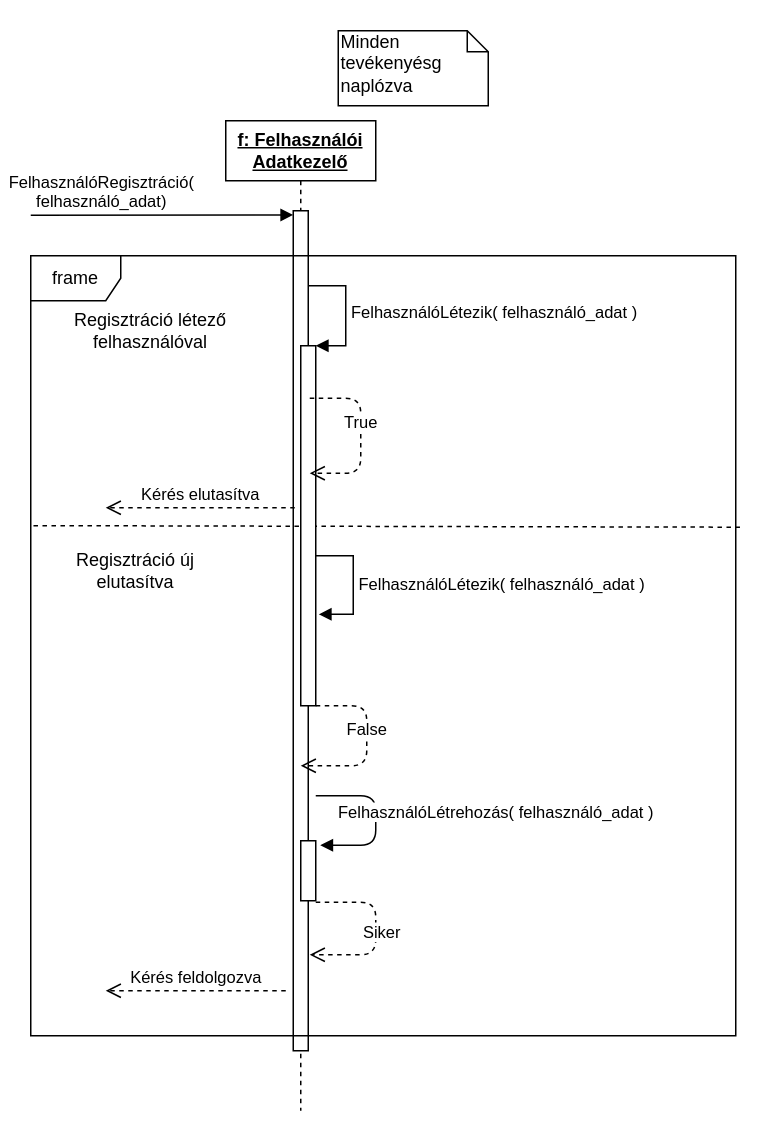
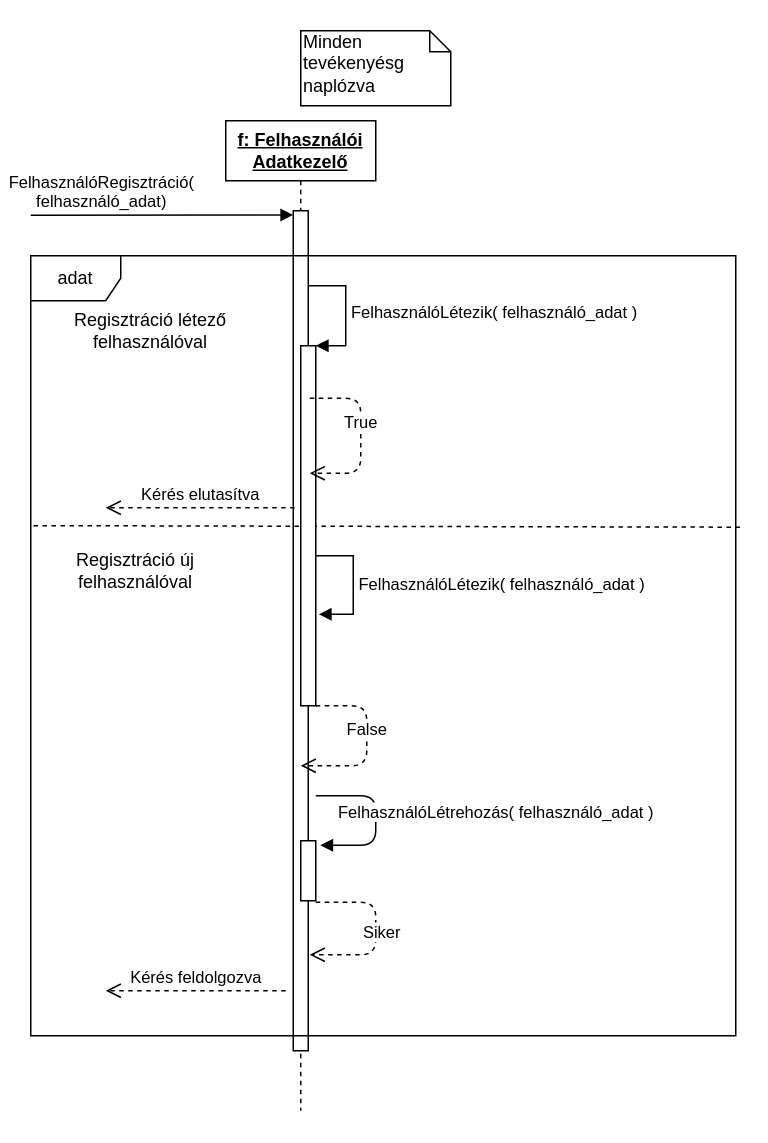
(413, 68) -> (376, 68)
(76, 278) -> (76, 278)
(136, 571) -> (136, 571)
